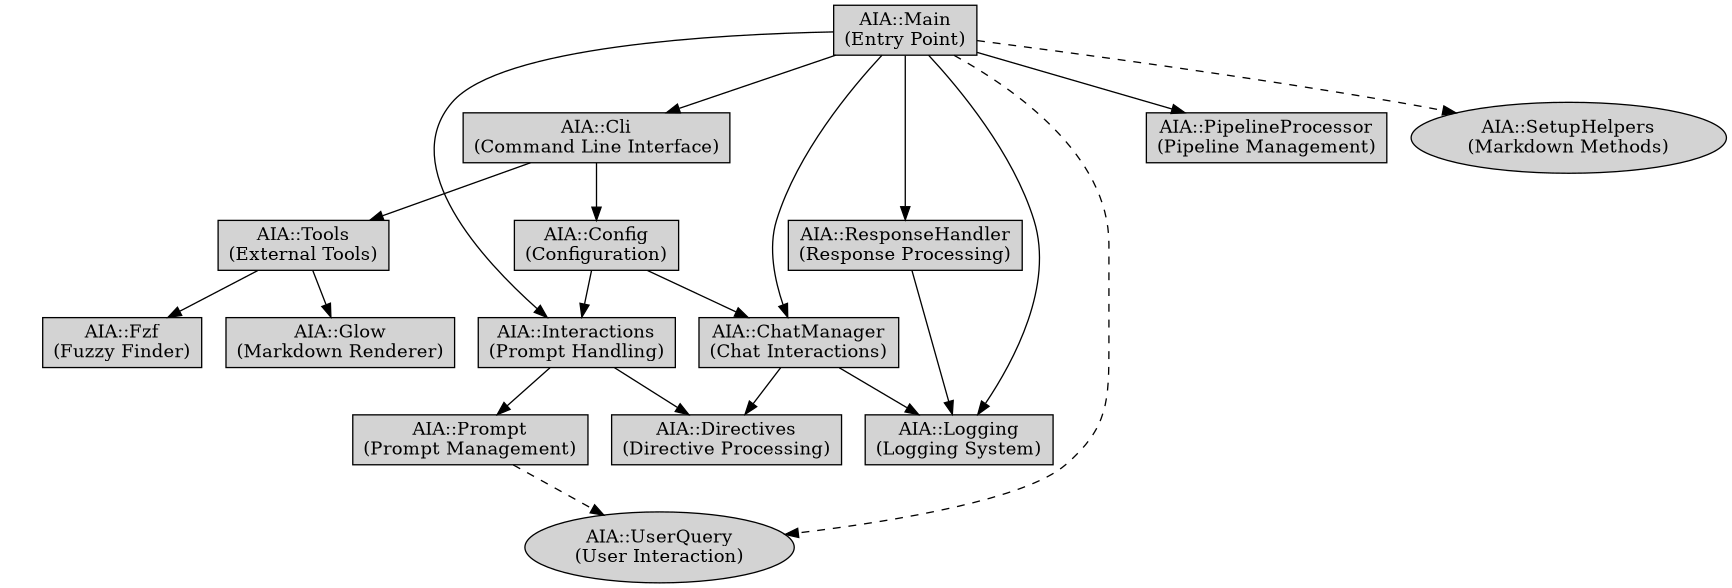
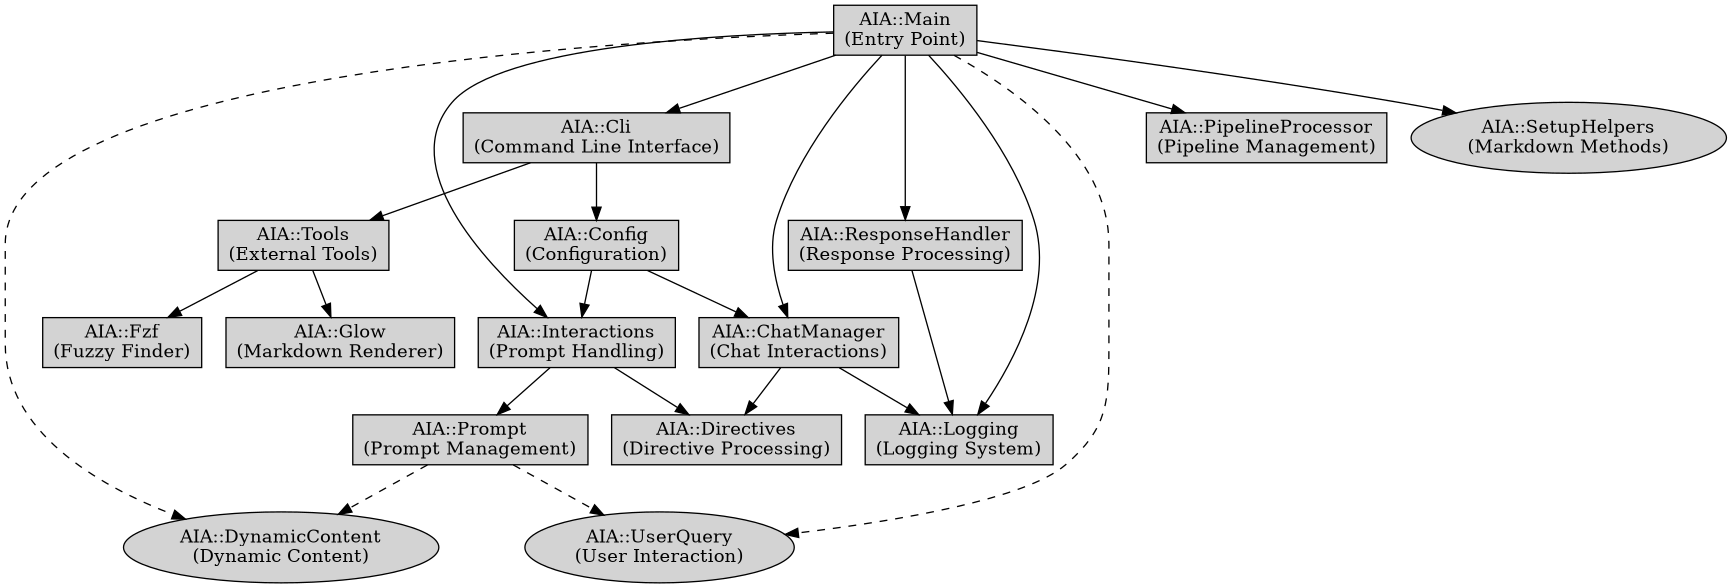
(1210, 73) -> (1210, 73)
none -> (281, 547)
